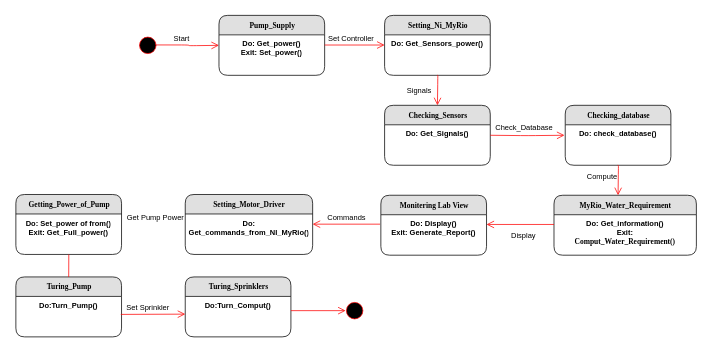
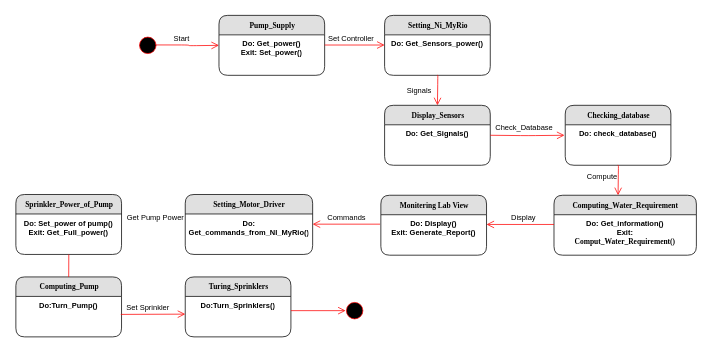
(438, 115) -> (438, 115)
(69, 204) -> (69, 204)
(626, 205) -> (626, 205)
(68, 228) -> (68, 228)
(523, 236) -> (523, 217)
(69, 287) -> (69, 287)
(238, 306) -> (238, 306)
